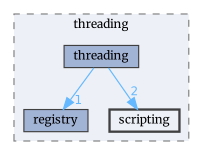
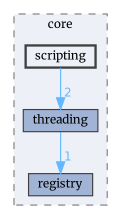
(101, 25) -> (61, 25)
(120, 84) -> (61, 83)
